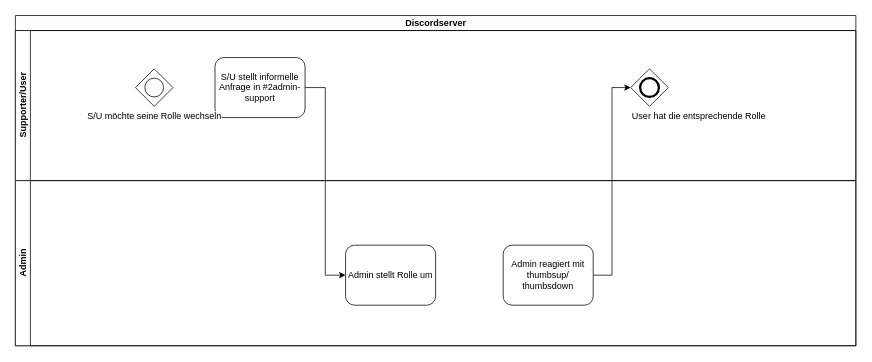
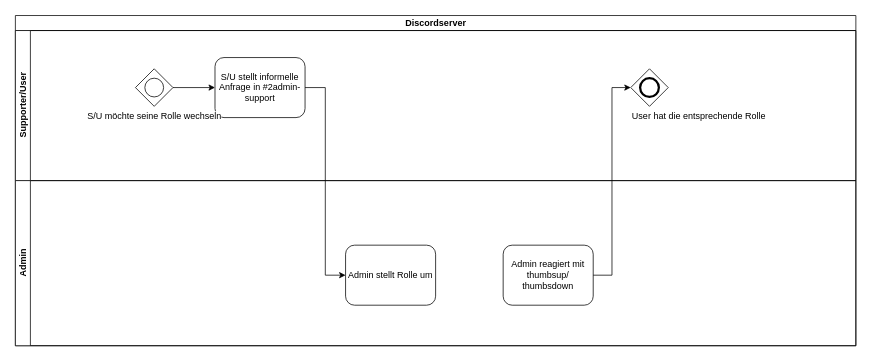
none -> (191, 87)
